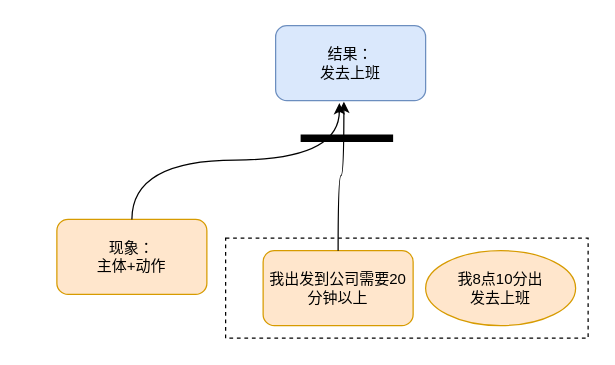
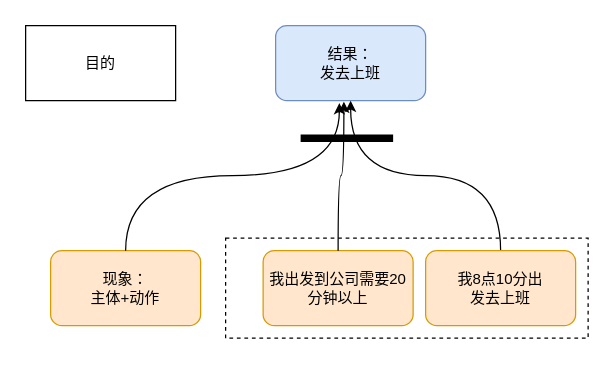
none -> (101, 63)
none -> (430, 176)
(132, 257) -> (126, 288)
(501, 288) -> (501, 288)
